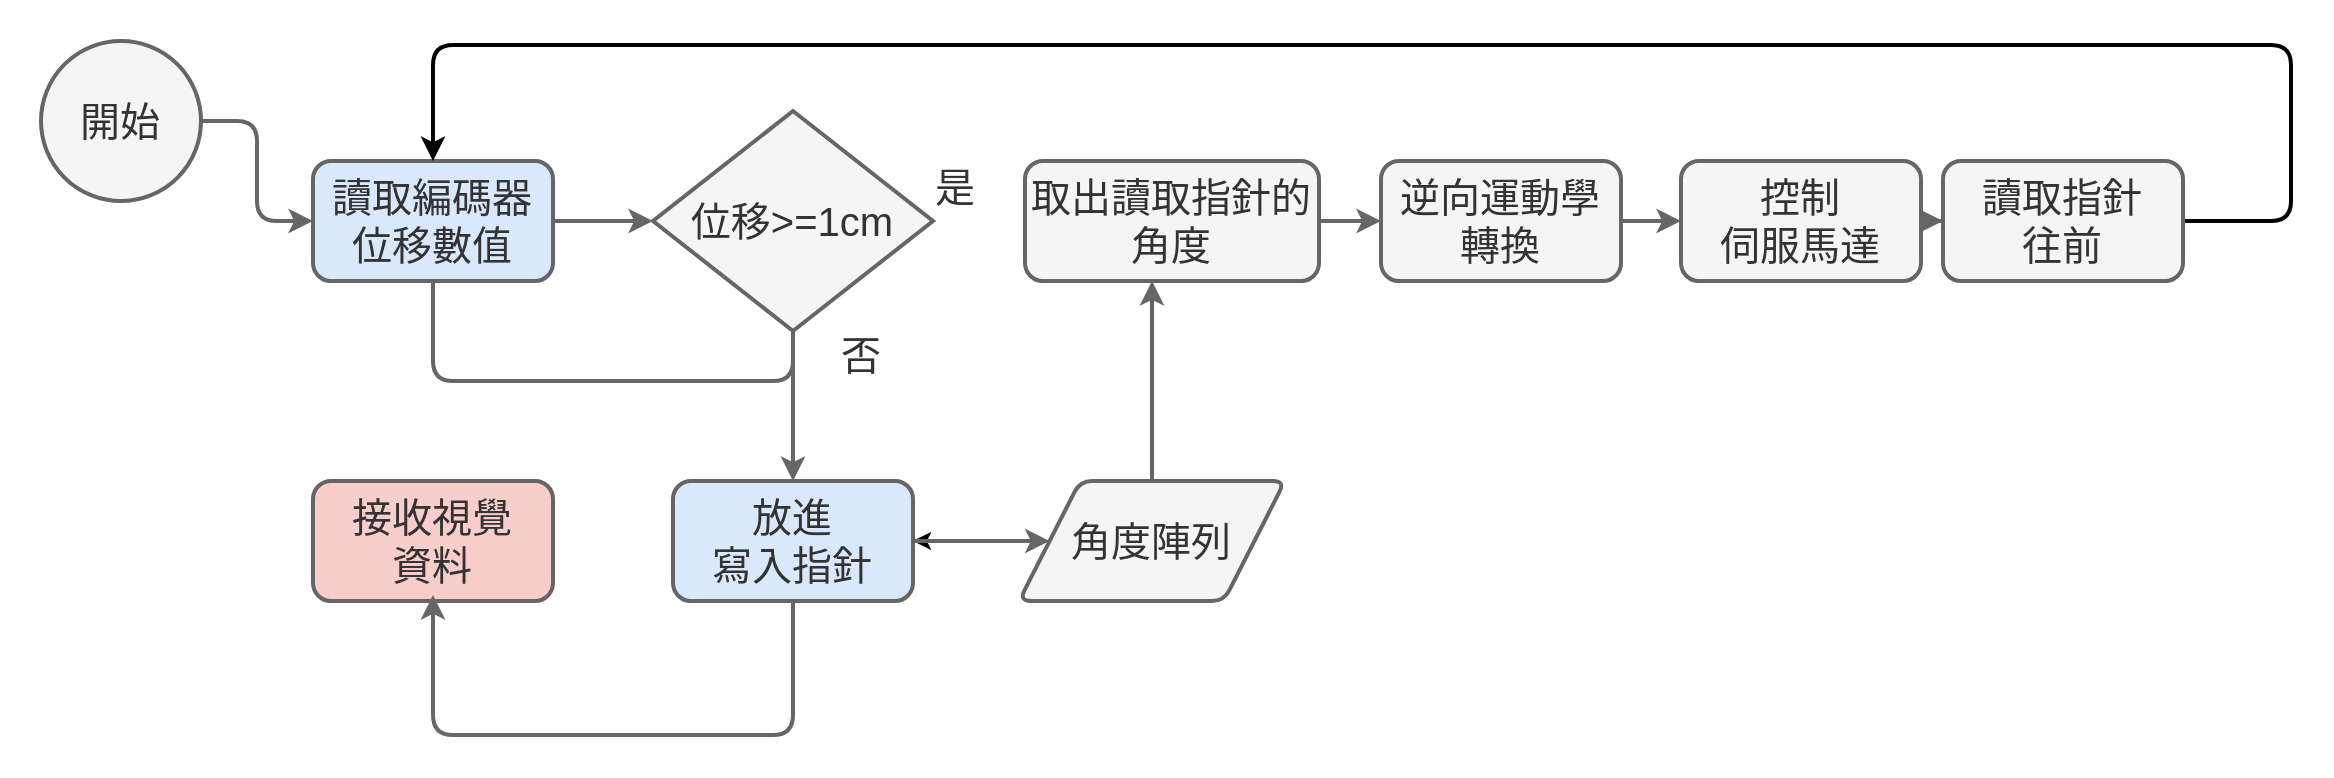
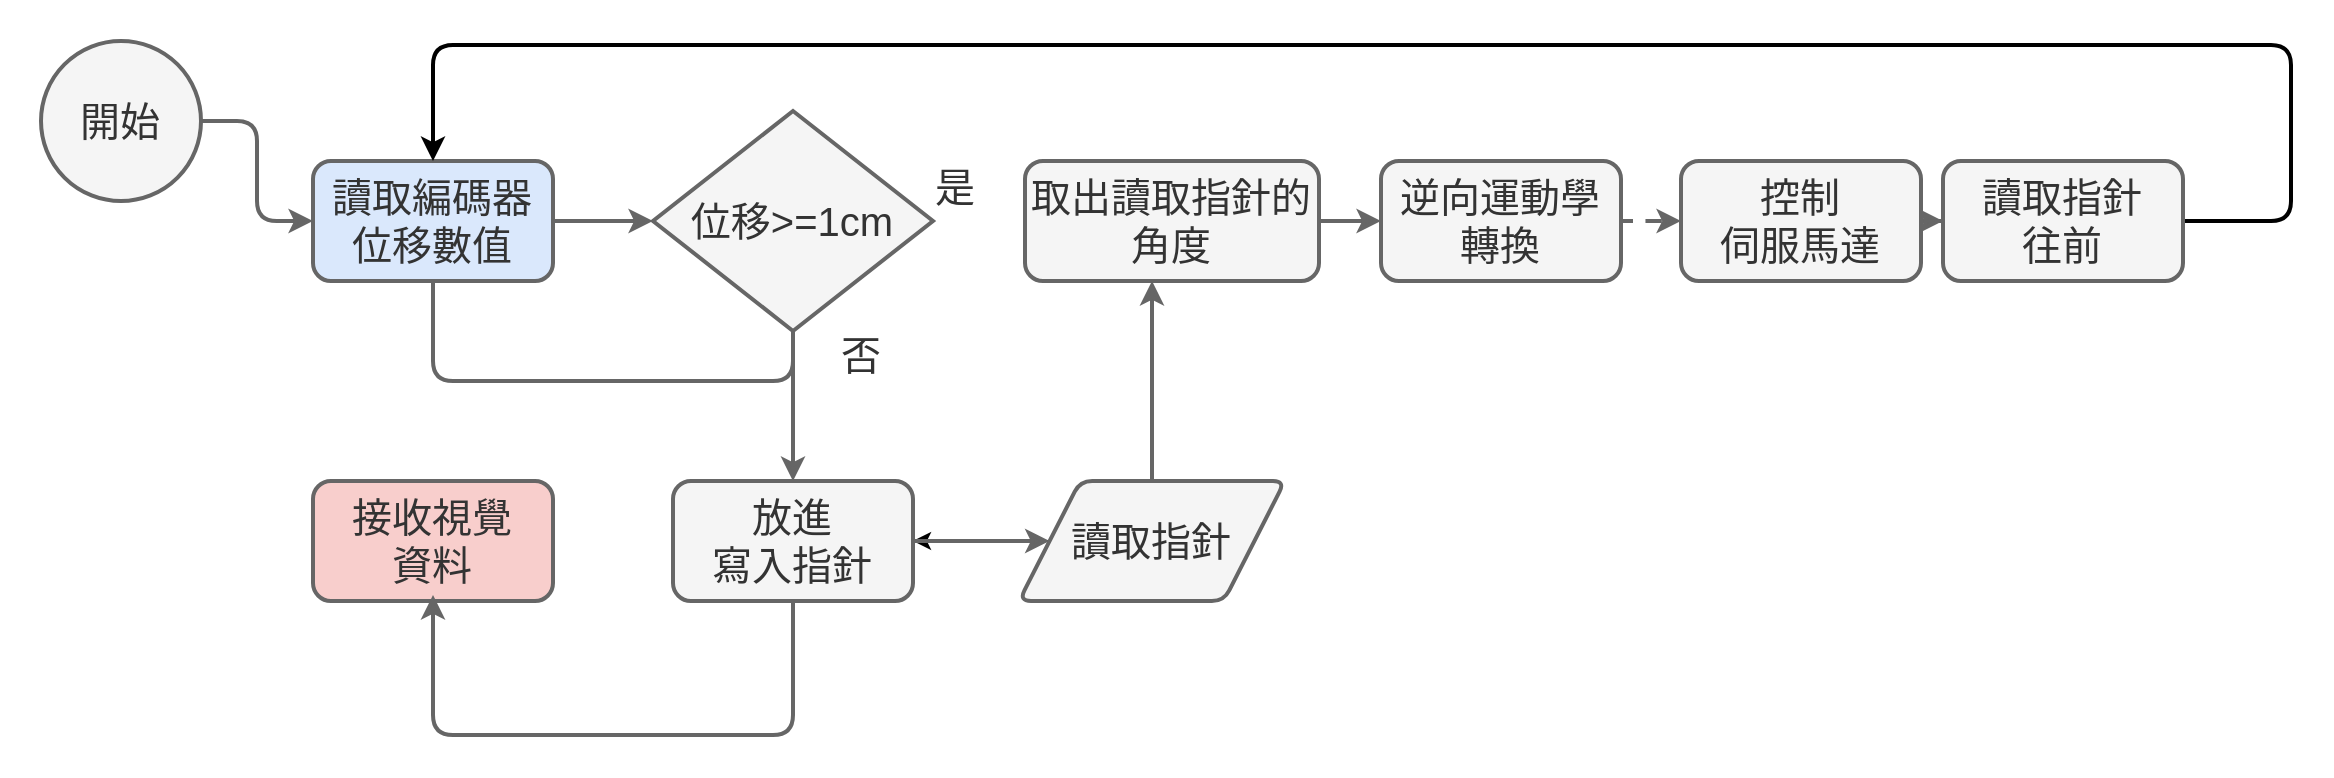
(1638, 221) -> (1638, 221)
(793, 541) -> (793, 541)
(1152, 541) -> (1152, 541)
